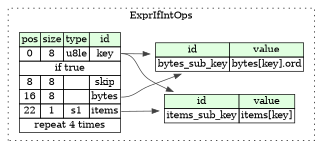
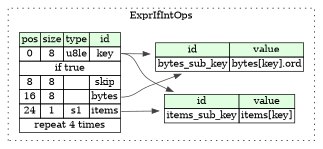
(30, 111) -> (30, 111)
